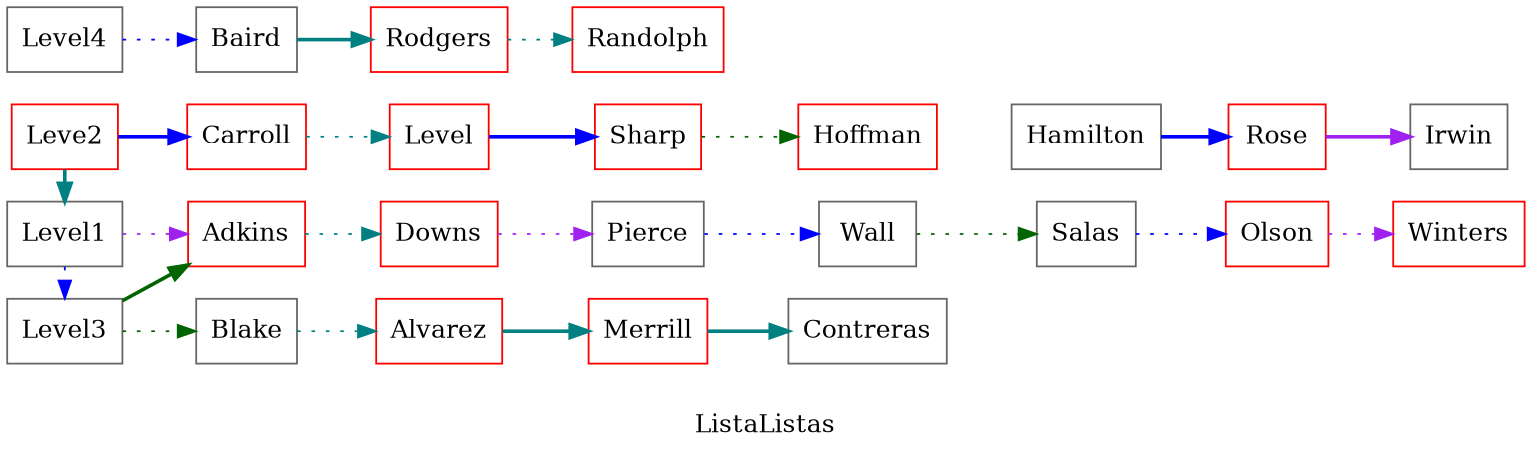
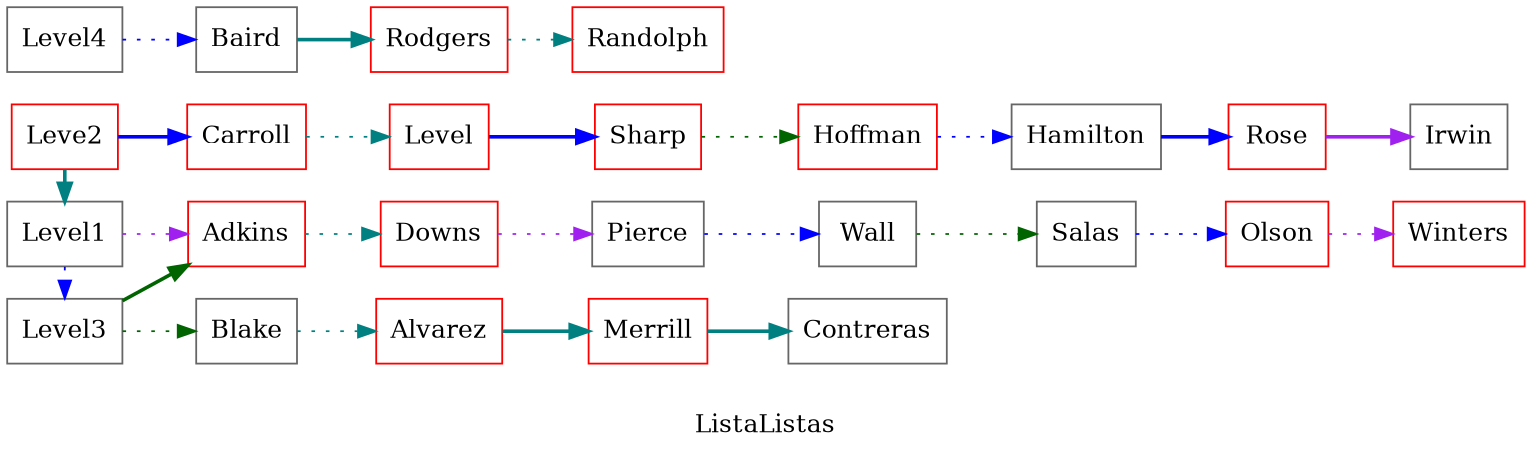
none -> (965, 137)
